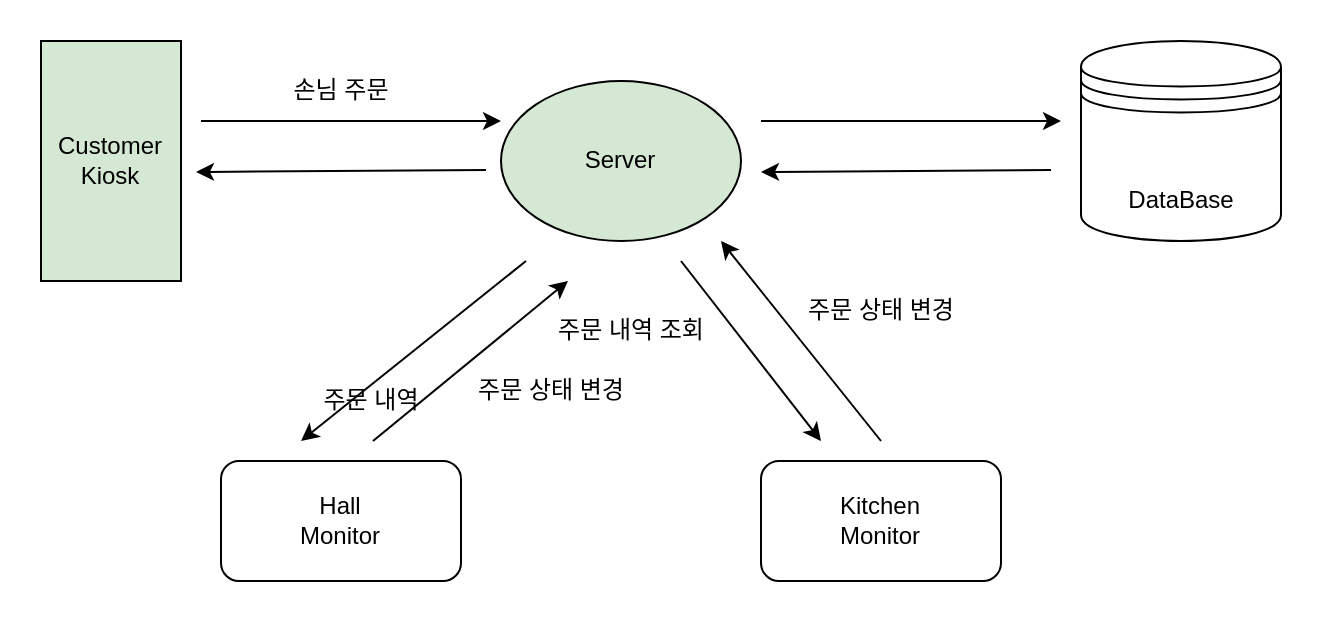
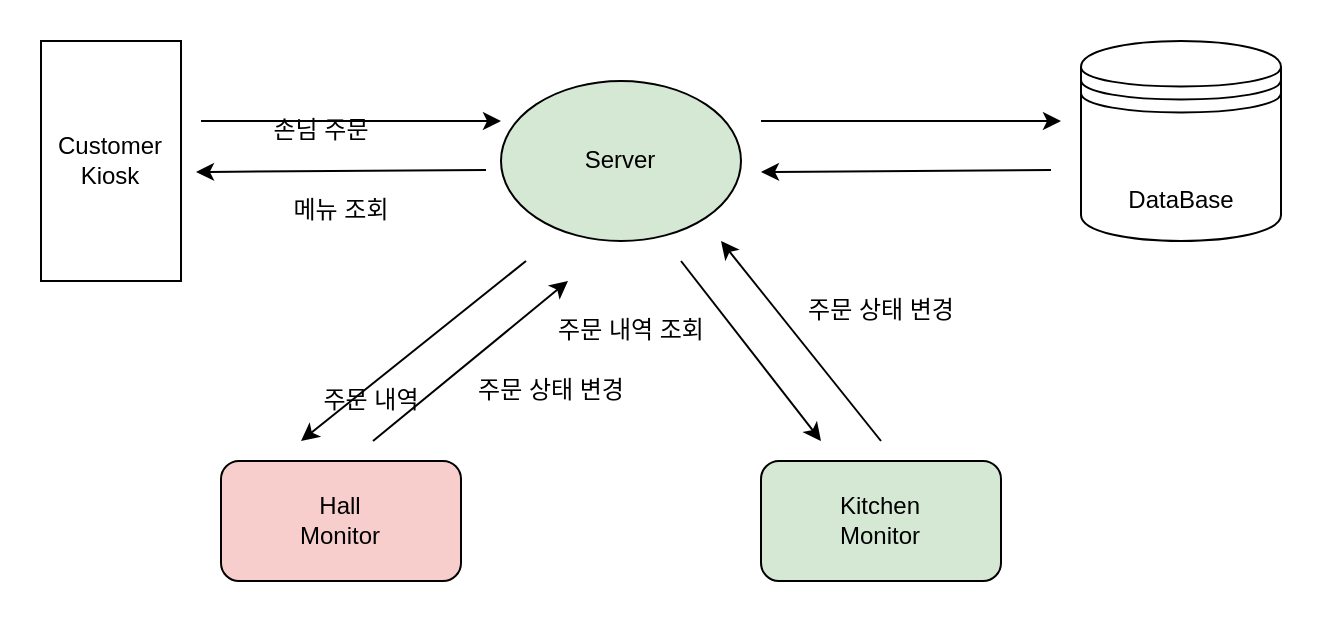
(341, 91) -> (321, 131)
(111, 161) -> (111, 161)
none -> (341, 211)
(341, 521) -> (341, 521)
(881, 521) -> (881, 521)
